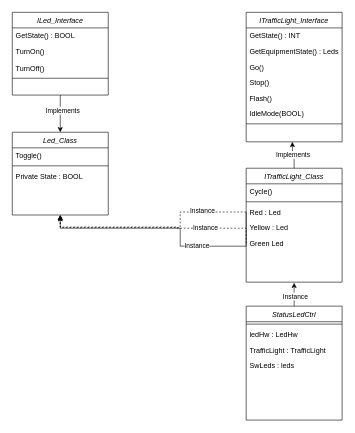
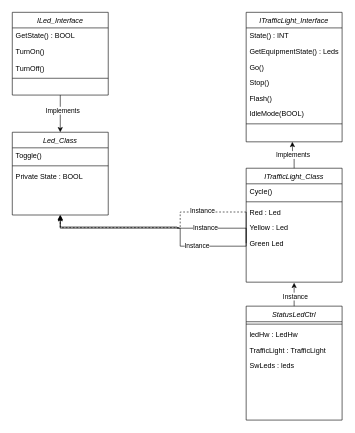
(279, 36) -> (273, 36)
(230, 228) -> (230, 228)
